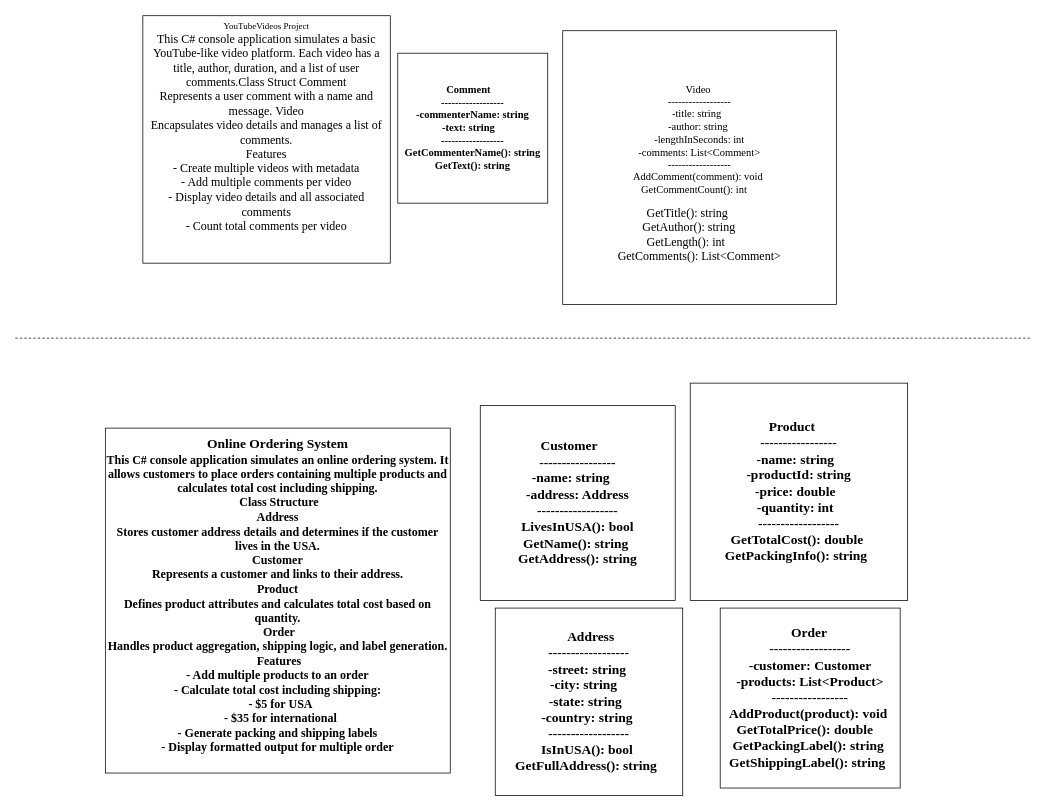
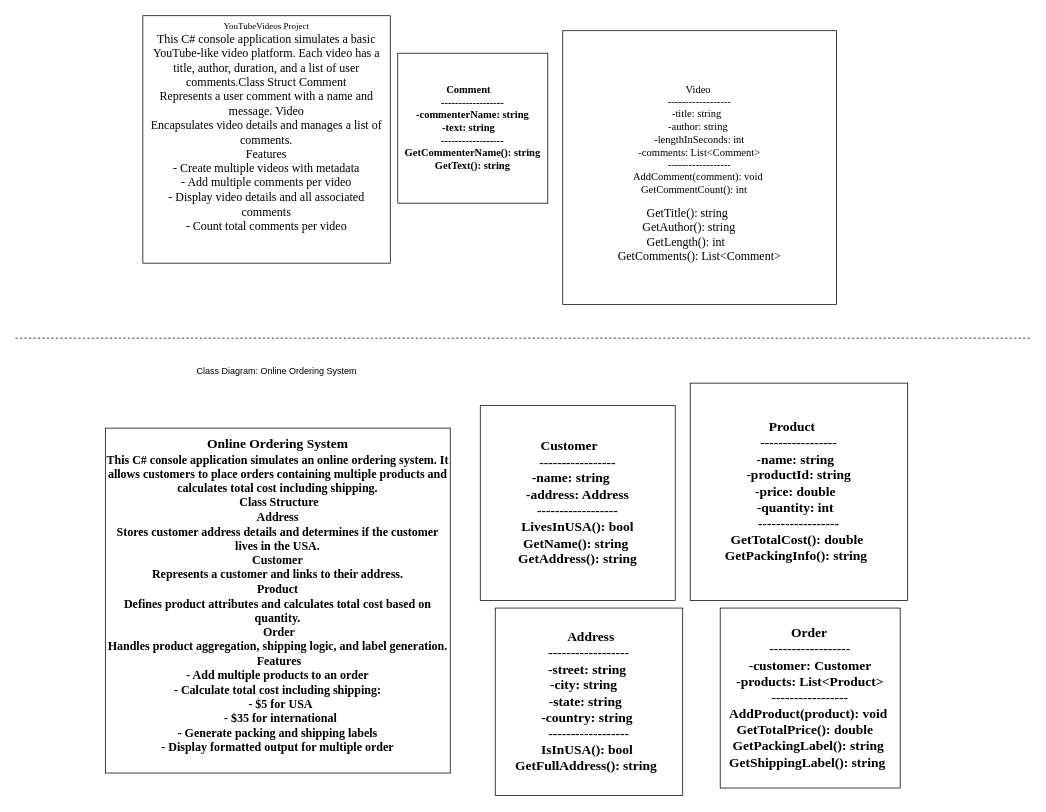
none -> (289, 375)
